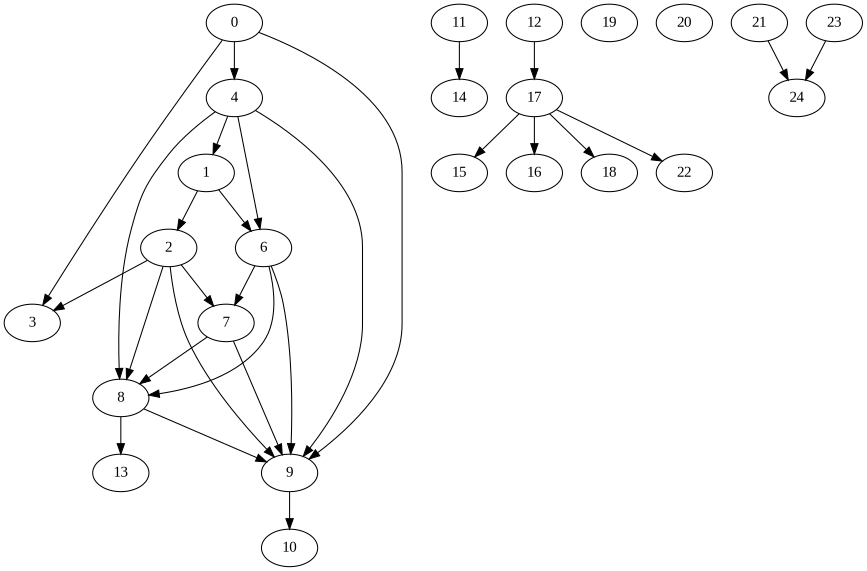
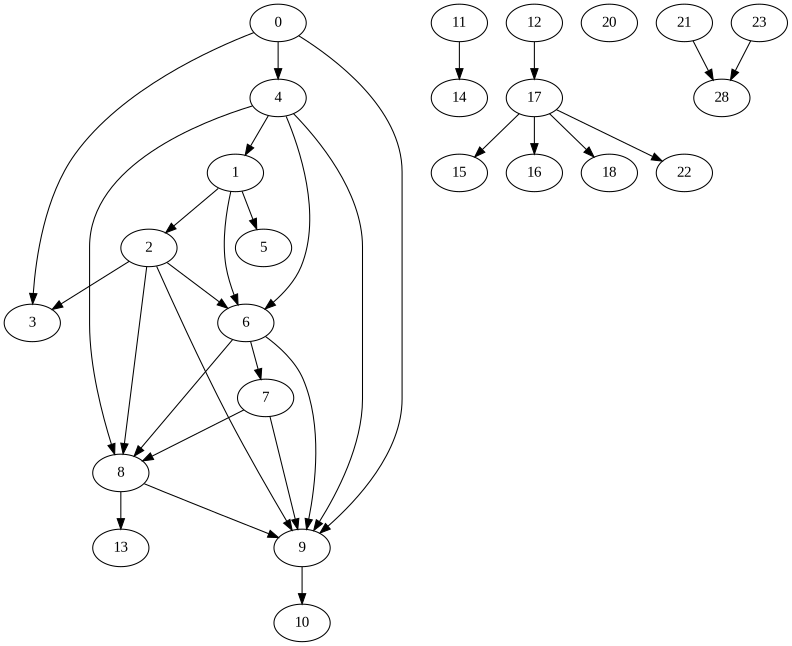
(609, 23) -> none
(797, 98) -> (722, 98)
none -> (264, 248)
(194, 281) -> (193, 282)
